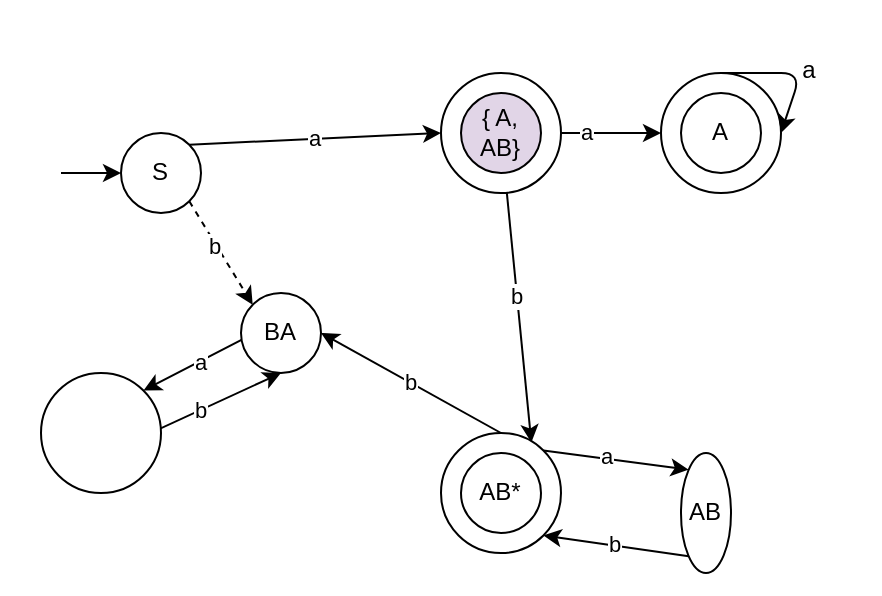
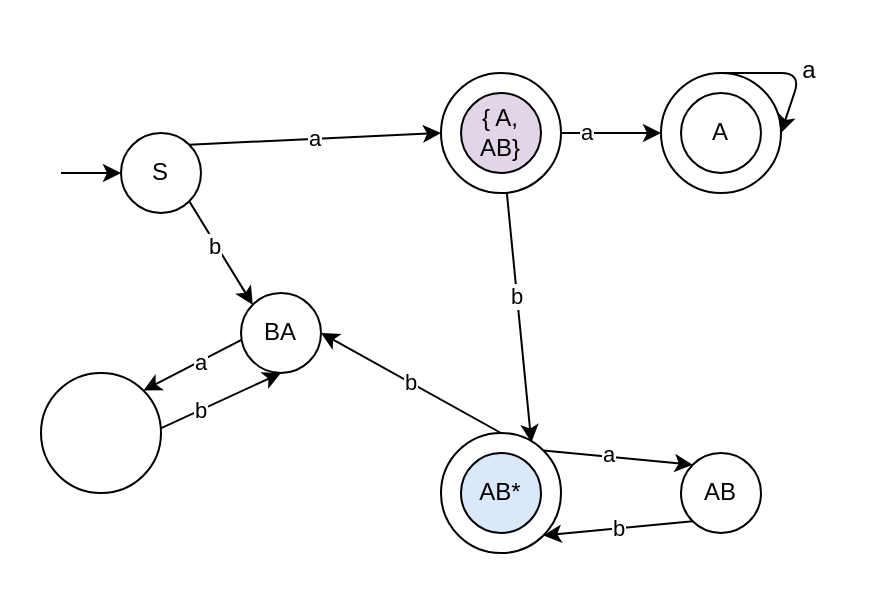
(234, 274) -> (234, 274)
(501, 493) -> (501, 493)
(706, 513) -> (721, 493)
